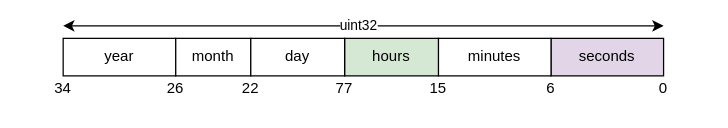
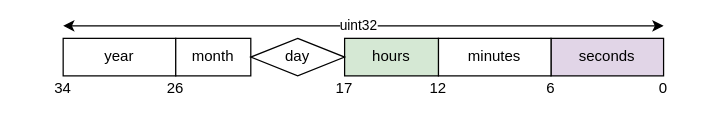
(298, 57) -> (298, 57)
(251, 88) -> none
(344, 88) -> (344, 88)
(438, 88) -> (438, 88)
